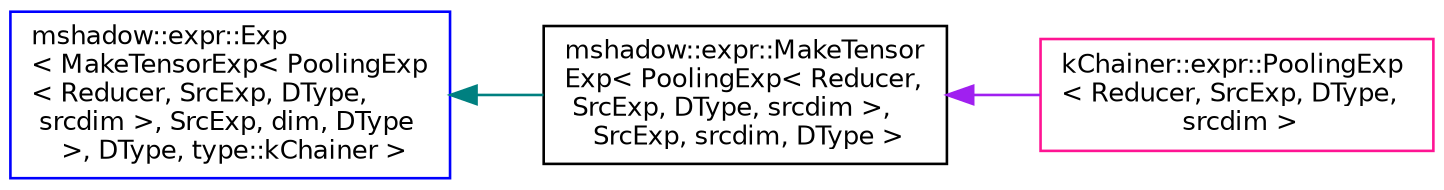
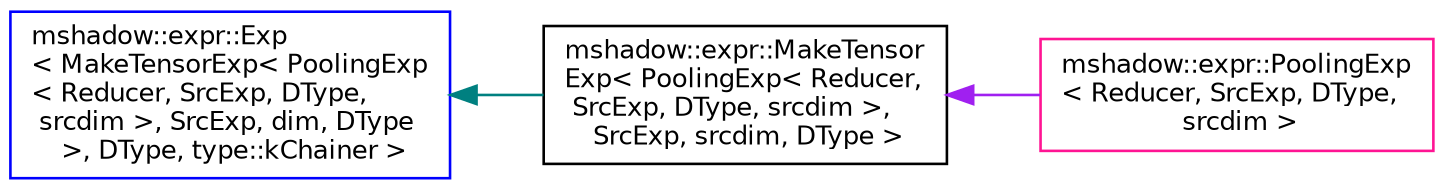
(1237, 95) -> (1237, 95)
